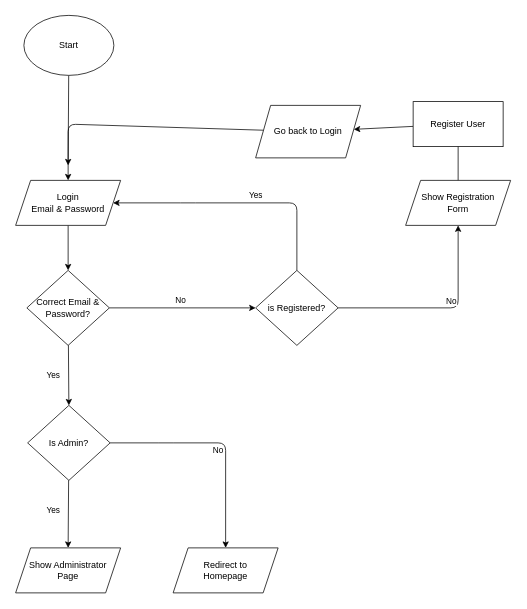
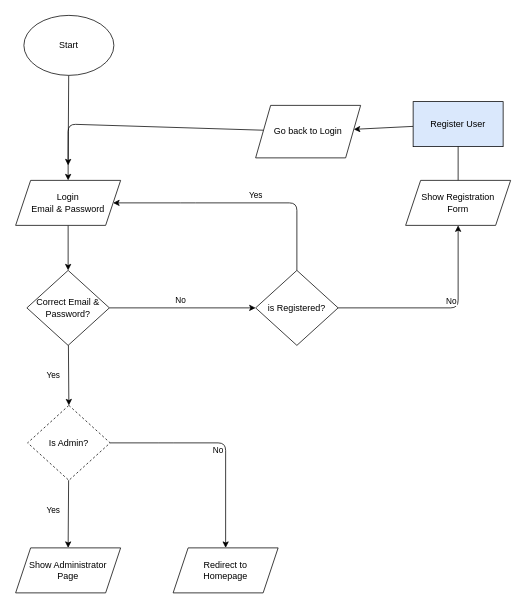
(458, 124) -> (458, 124)
(69, 443) -> (69, 443)
